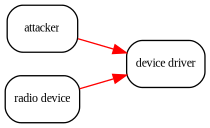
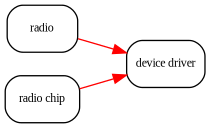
(42, 29) -> (42, 29)
(42, 99) -> (42, 99)
